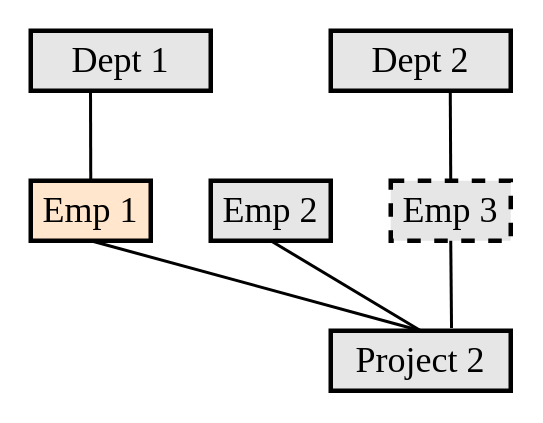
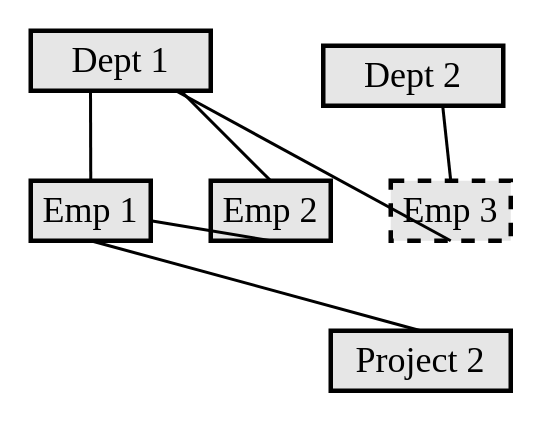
(421, 61) -> (413, 76)
none -> (229, 139)
(91, 211) -> (91, 211)
(342, 284) -> (206, 230)
(451, 284) -> (322, 170)
